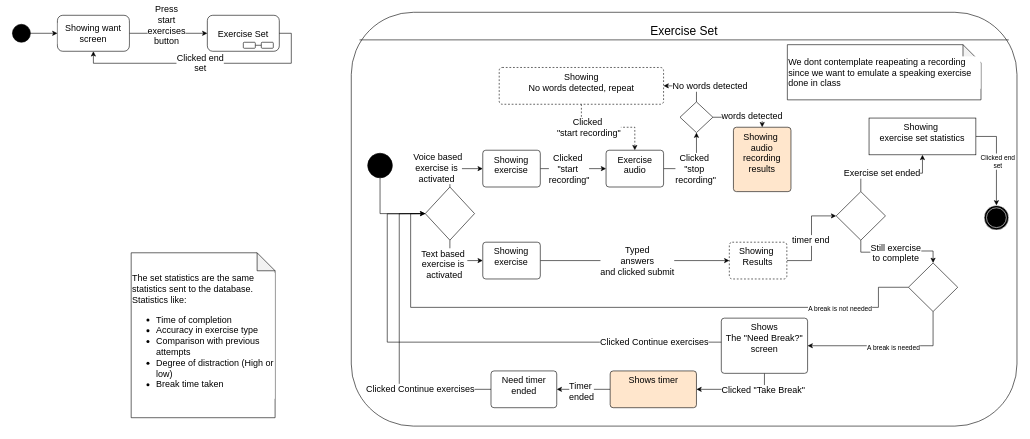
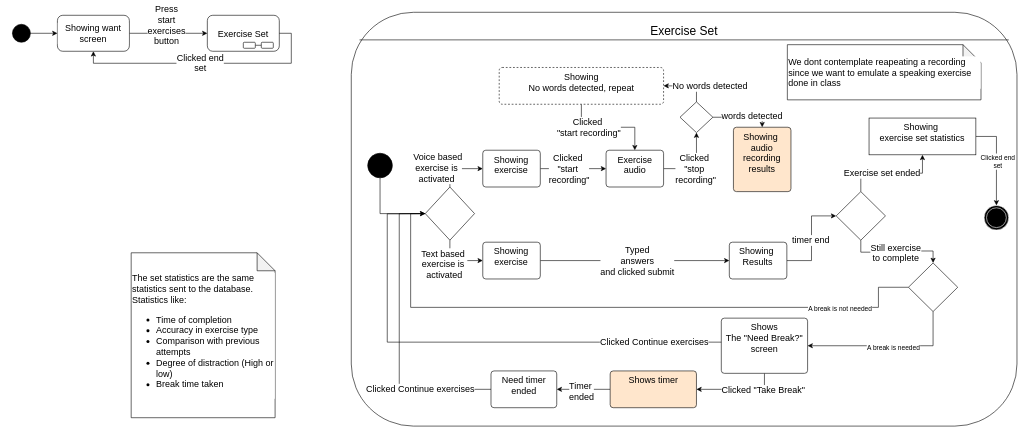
(635, 128) -> (635, 128)
(758, 261) -> (758, 261)
